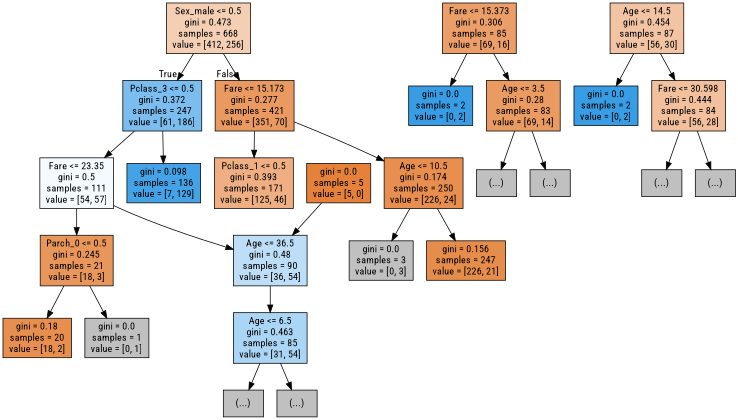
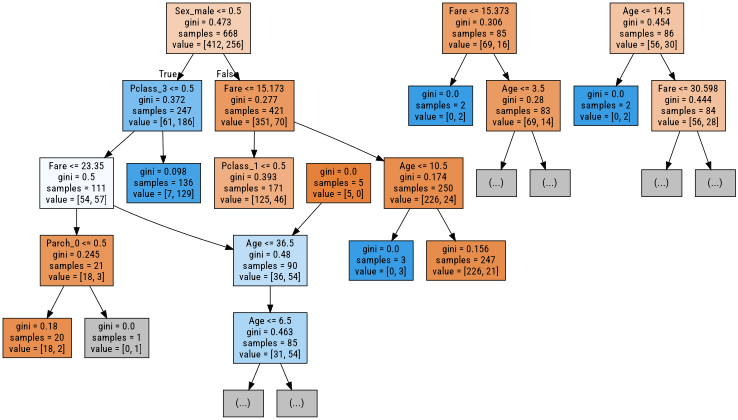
(647, 28) -> (647, 28)
(381, 261) -> (381, 261)
